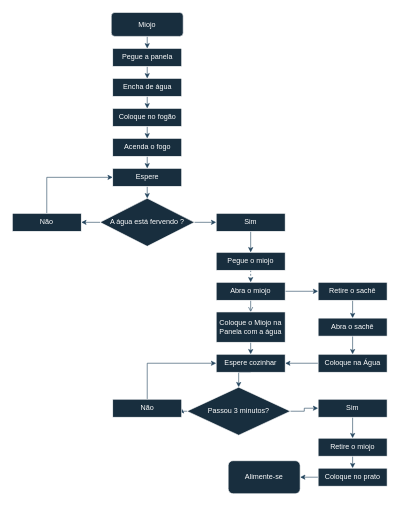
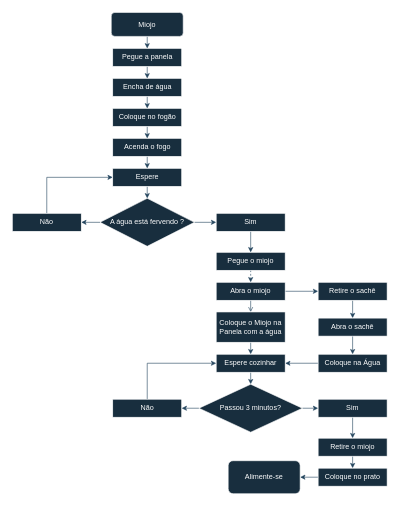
(239, 411) -> (251, 408)
